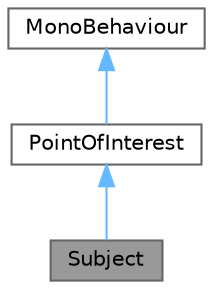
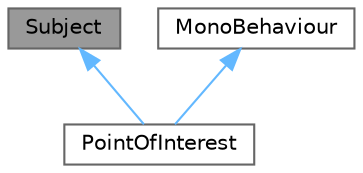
(107, 213) -> (119, 95)
